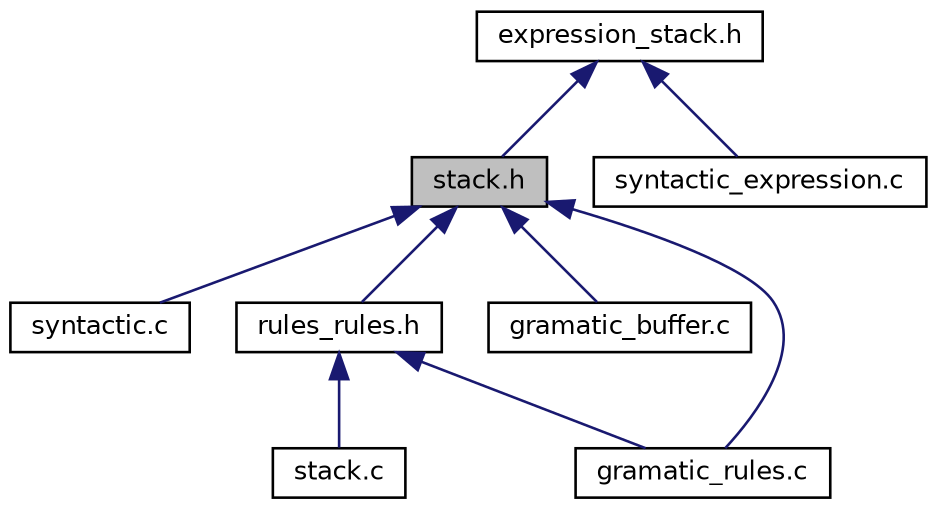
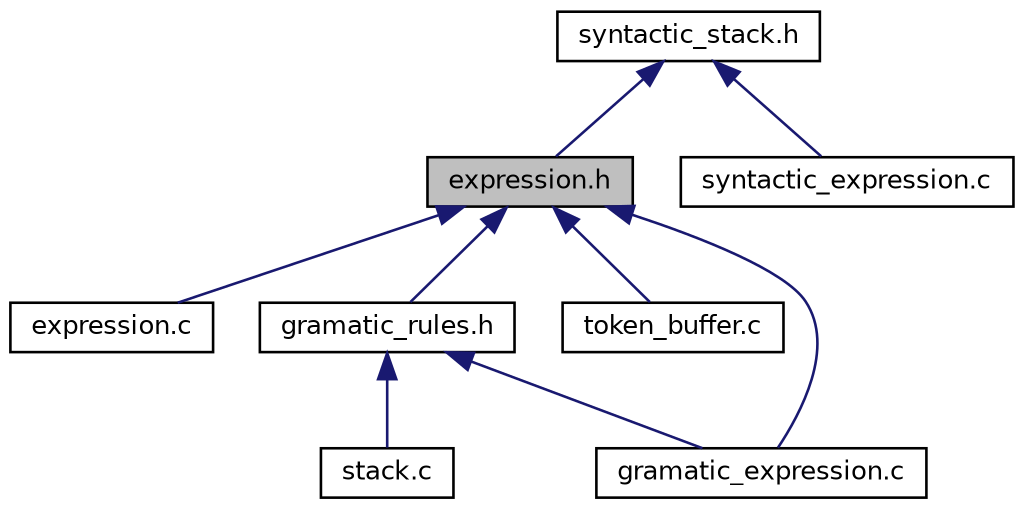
(620, 36) -> (689, 36)
(479, 182) -> (530, 182)
(100, 327) -> (112, 327)
(339, 327) -> (387, 327)
(620, 327) -> (673, 327)
(703, 473) -> (761, 473)
